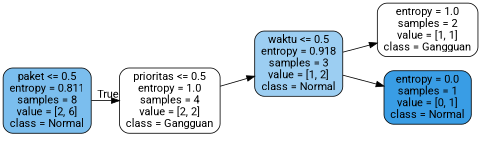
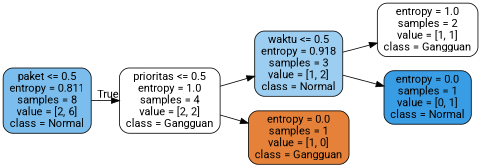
none -> (299, 138)
